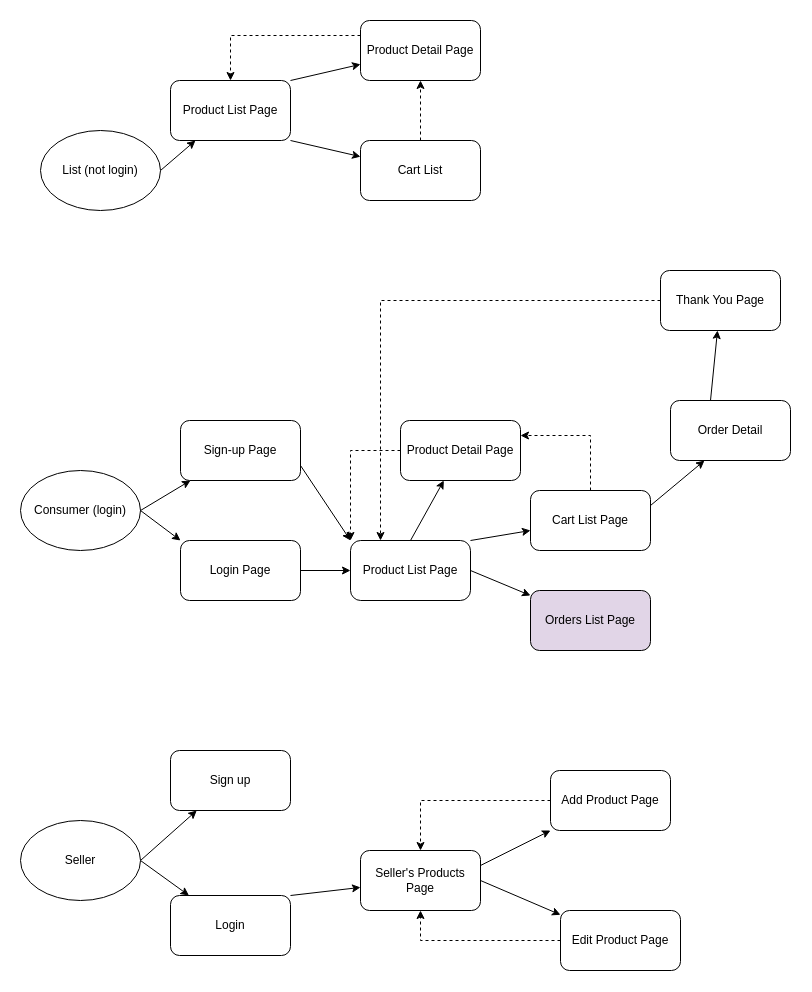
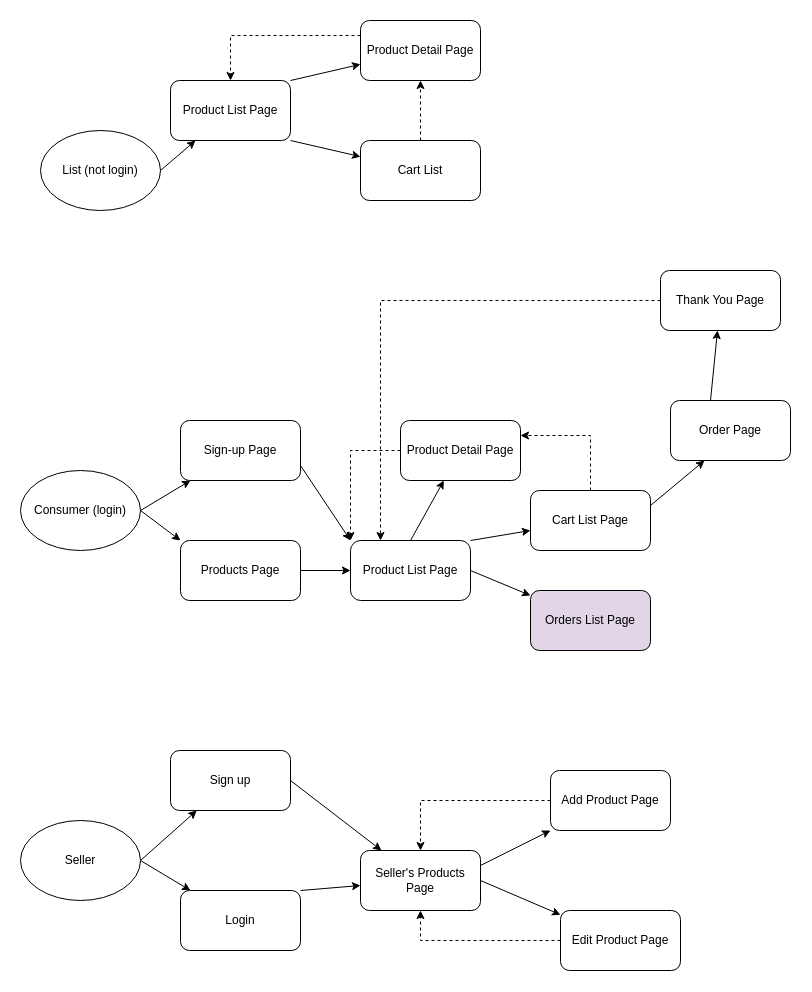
(731, 431) -> (731, 431)
(241, 571) -> (241, 571)
none -> (333, 814)
(231, 926) -> (241, 921)
